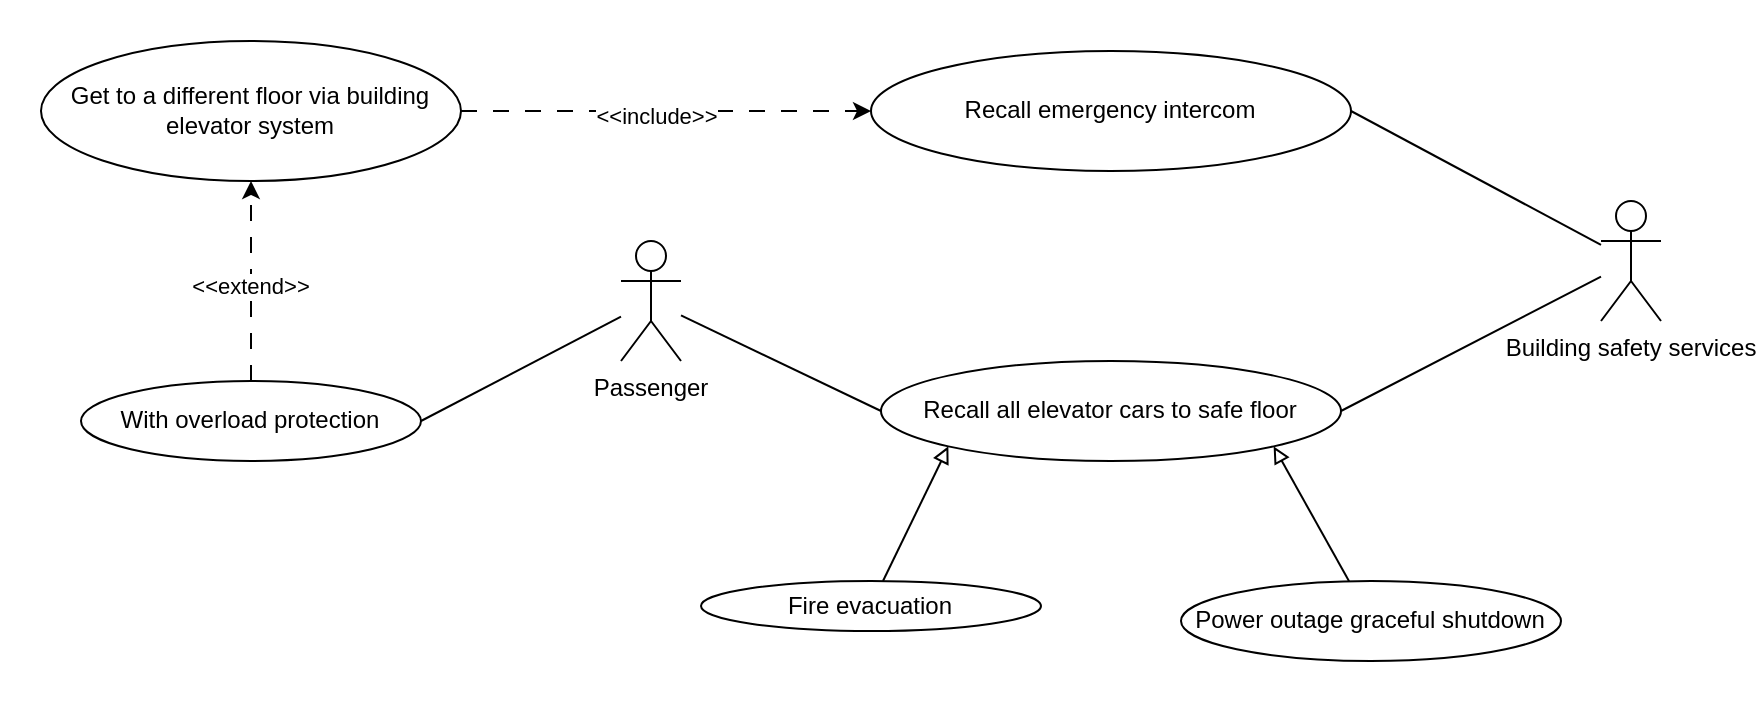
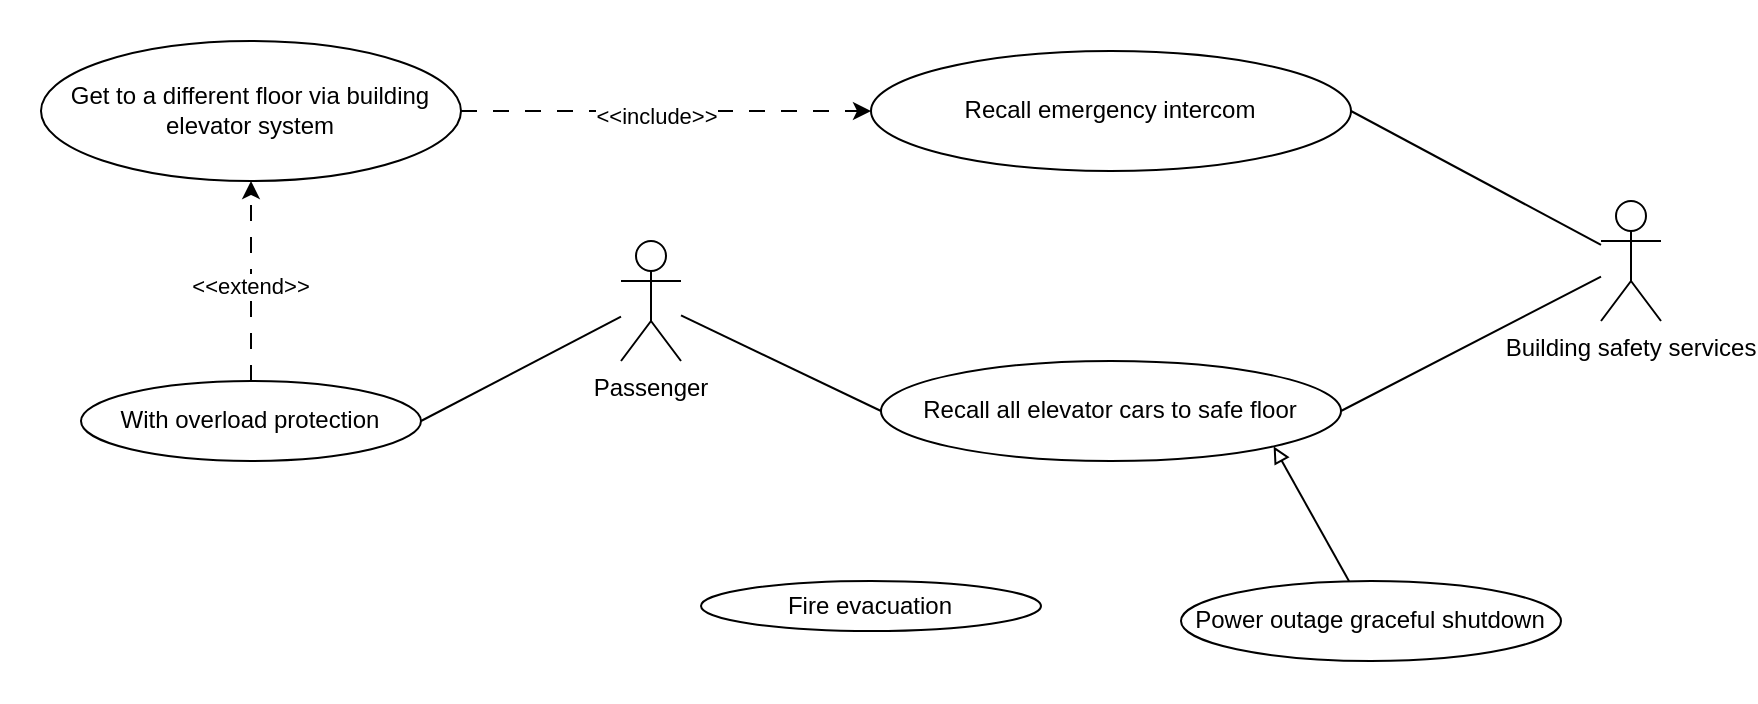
(912, 521) -> none
